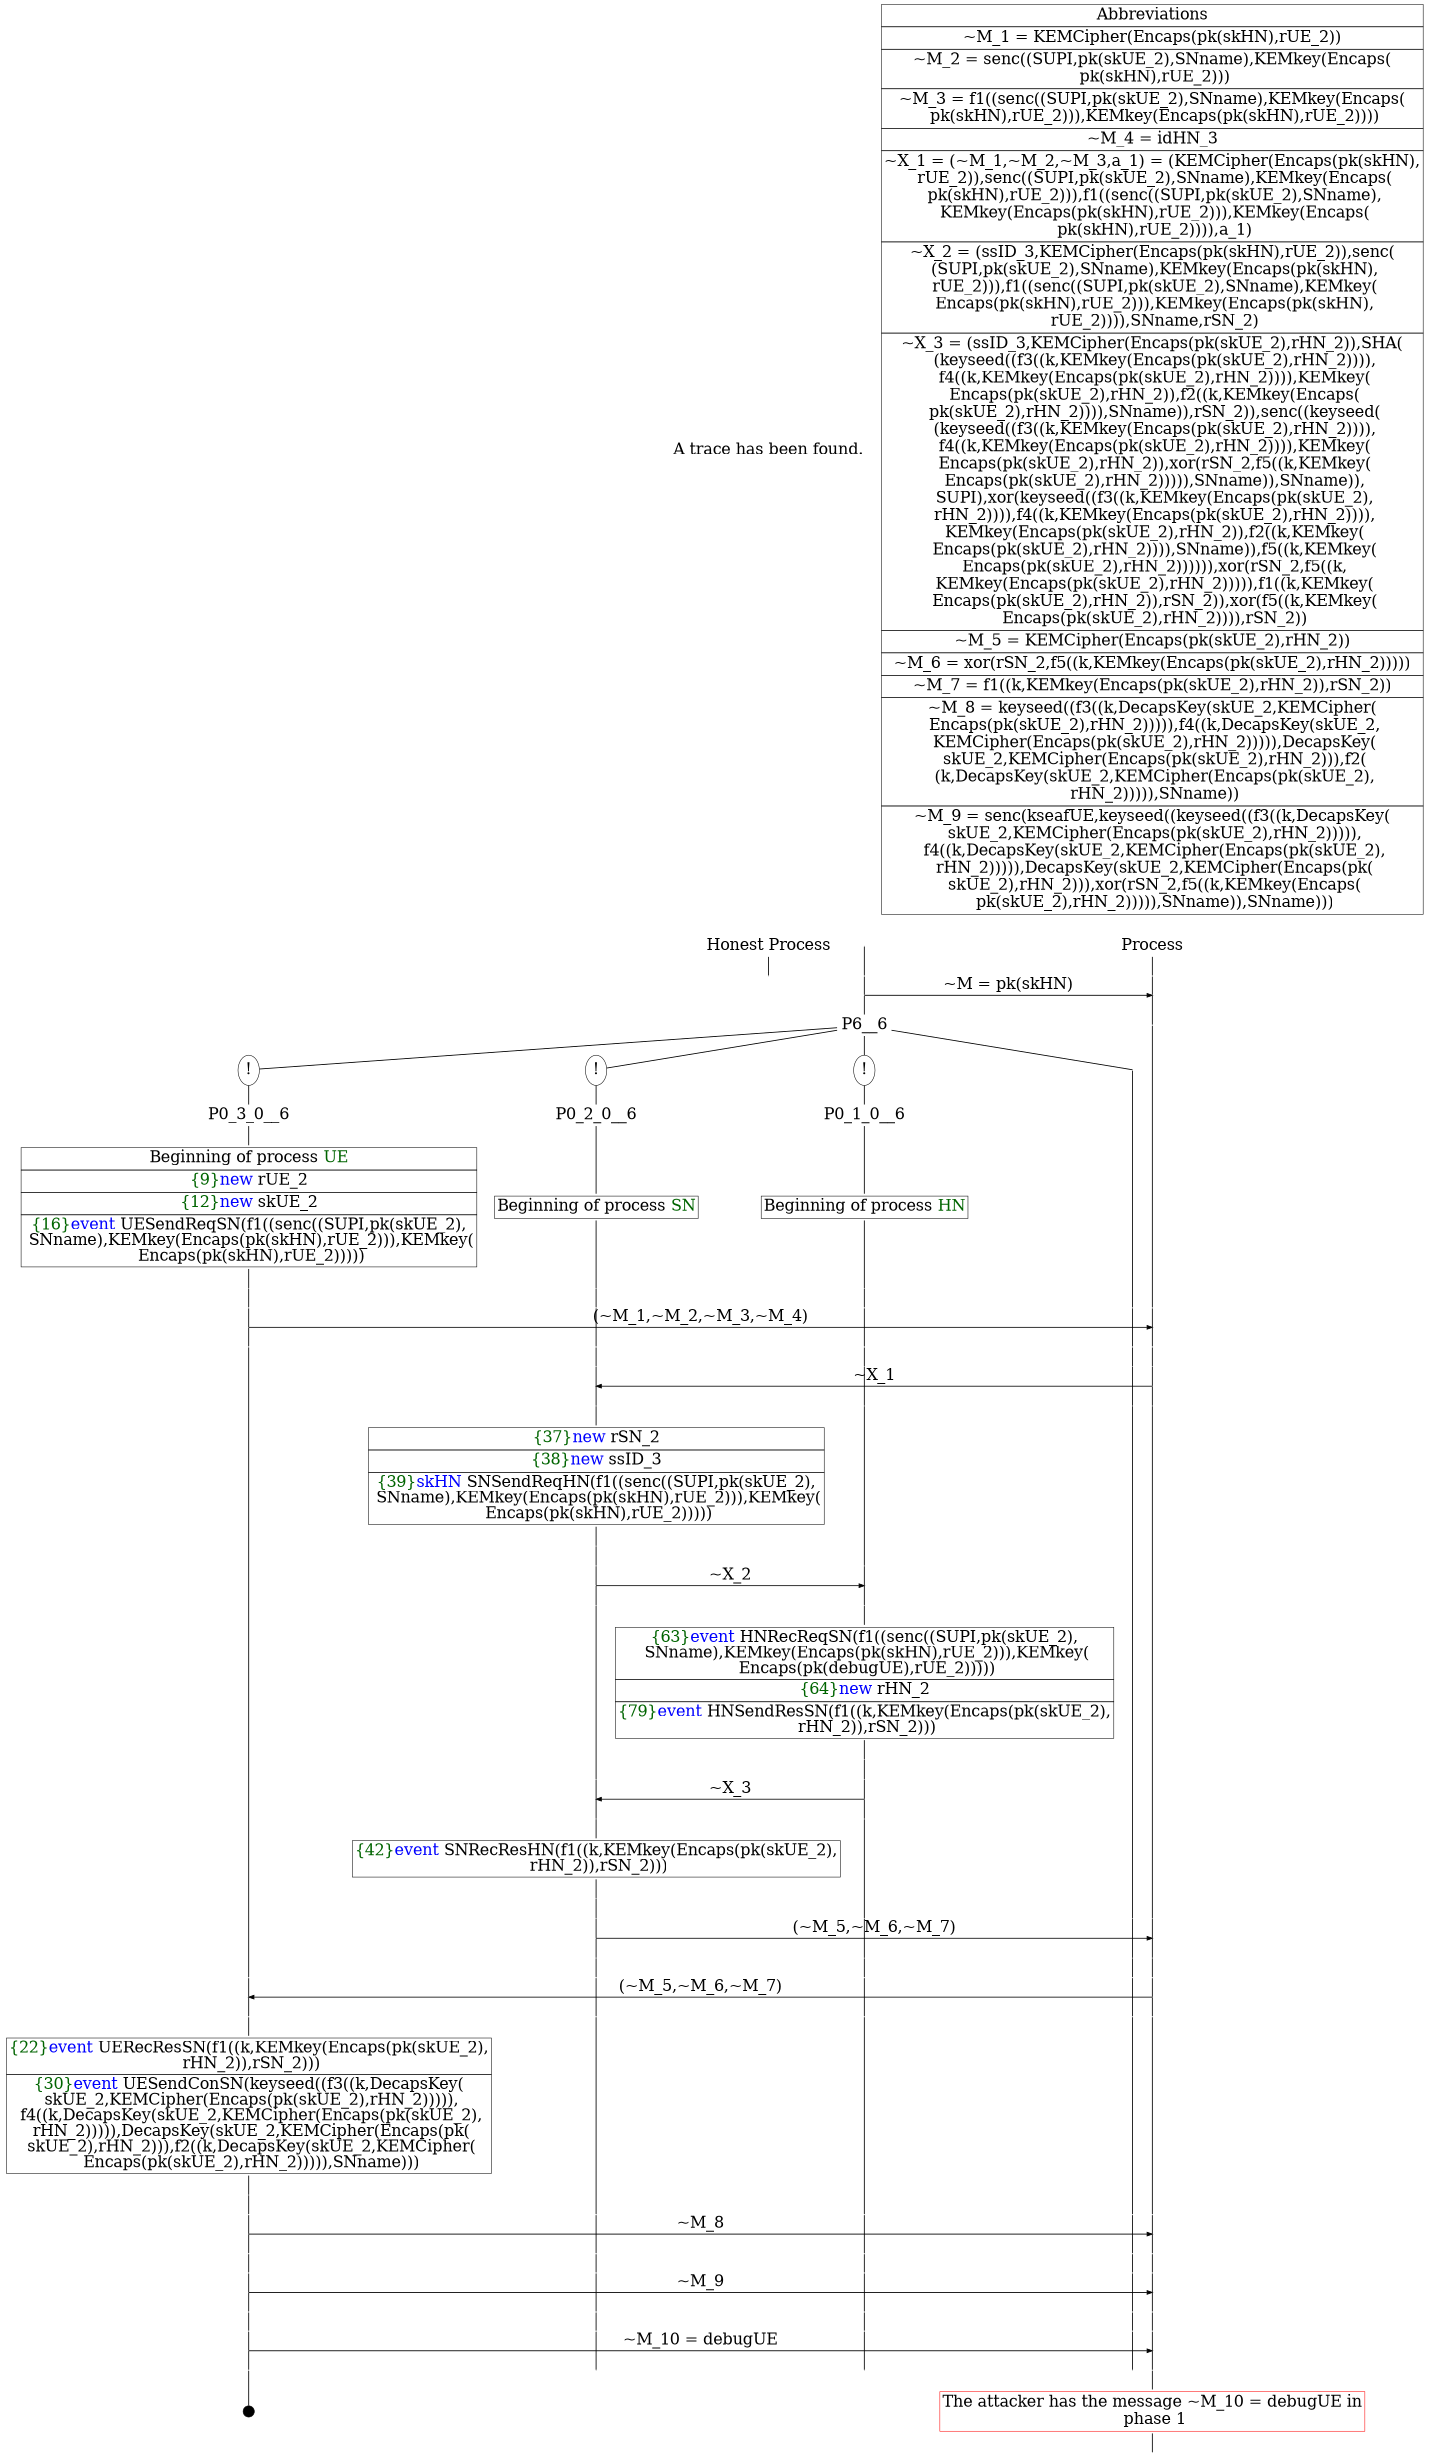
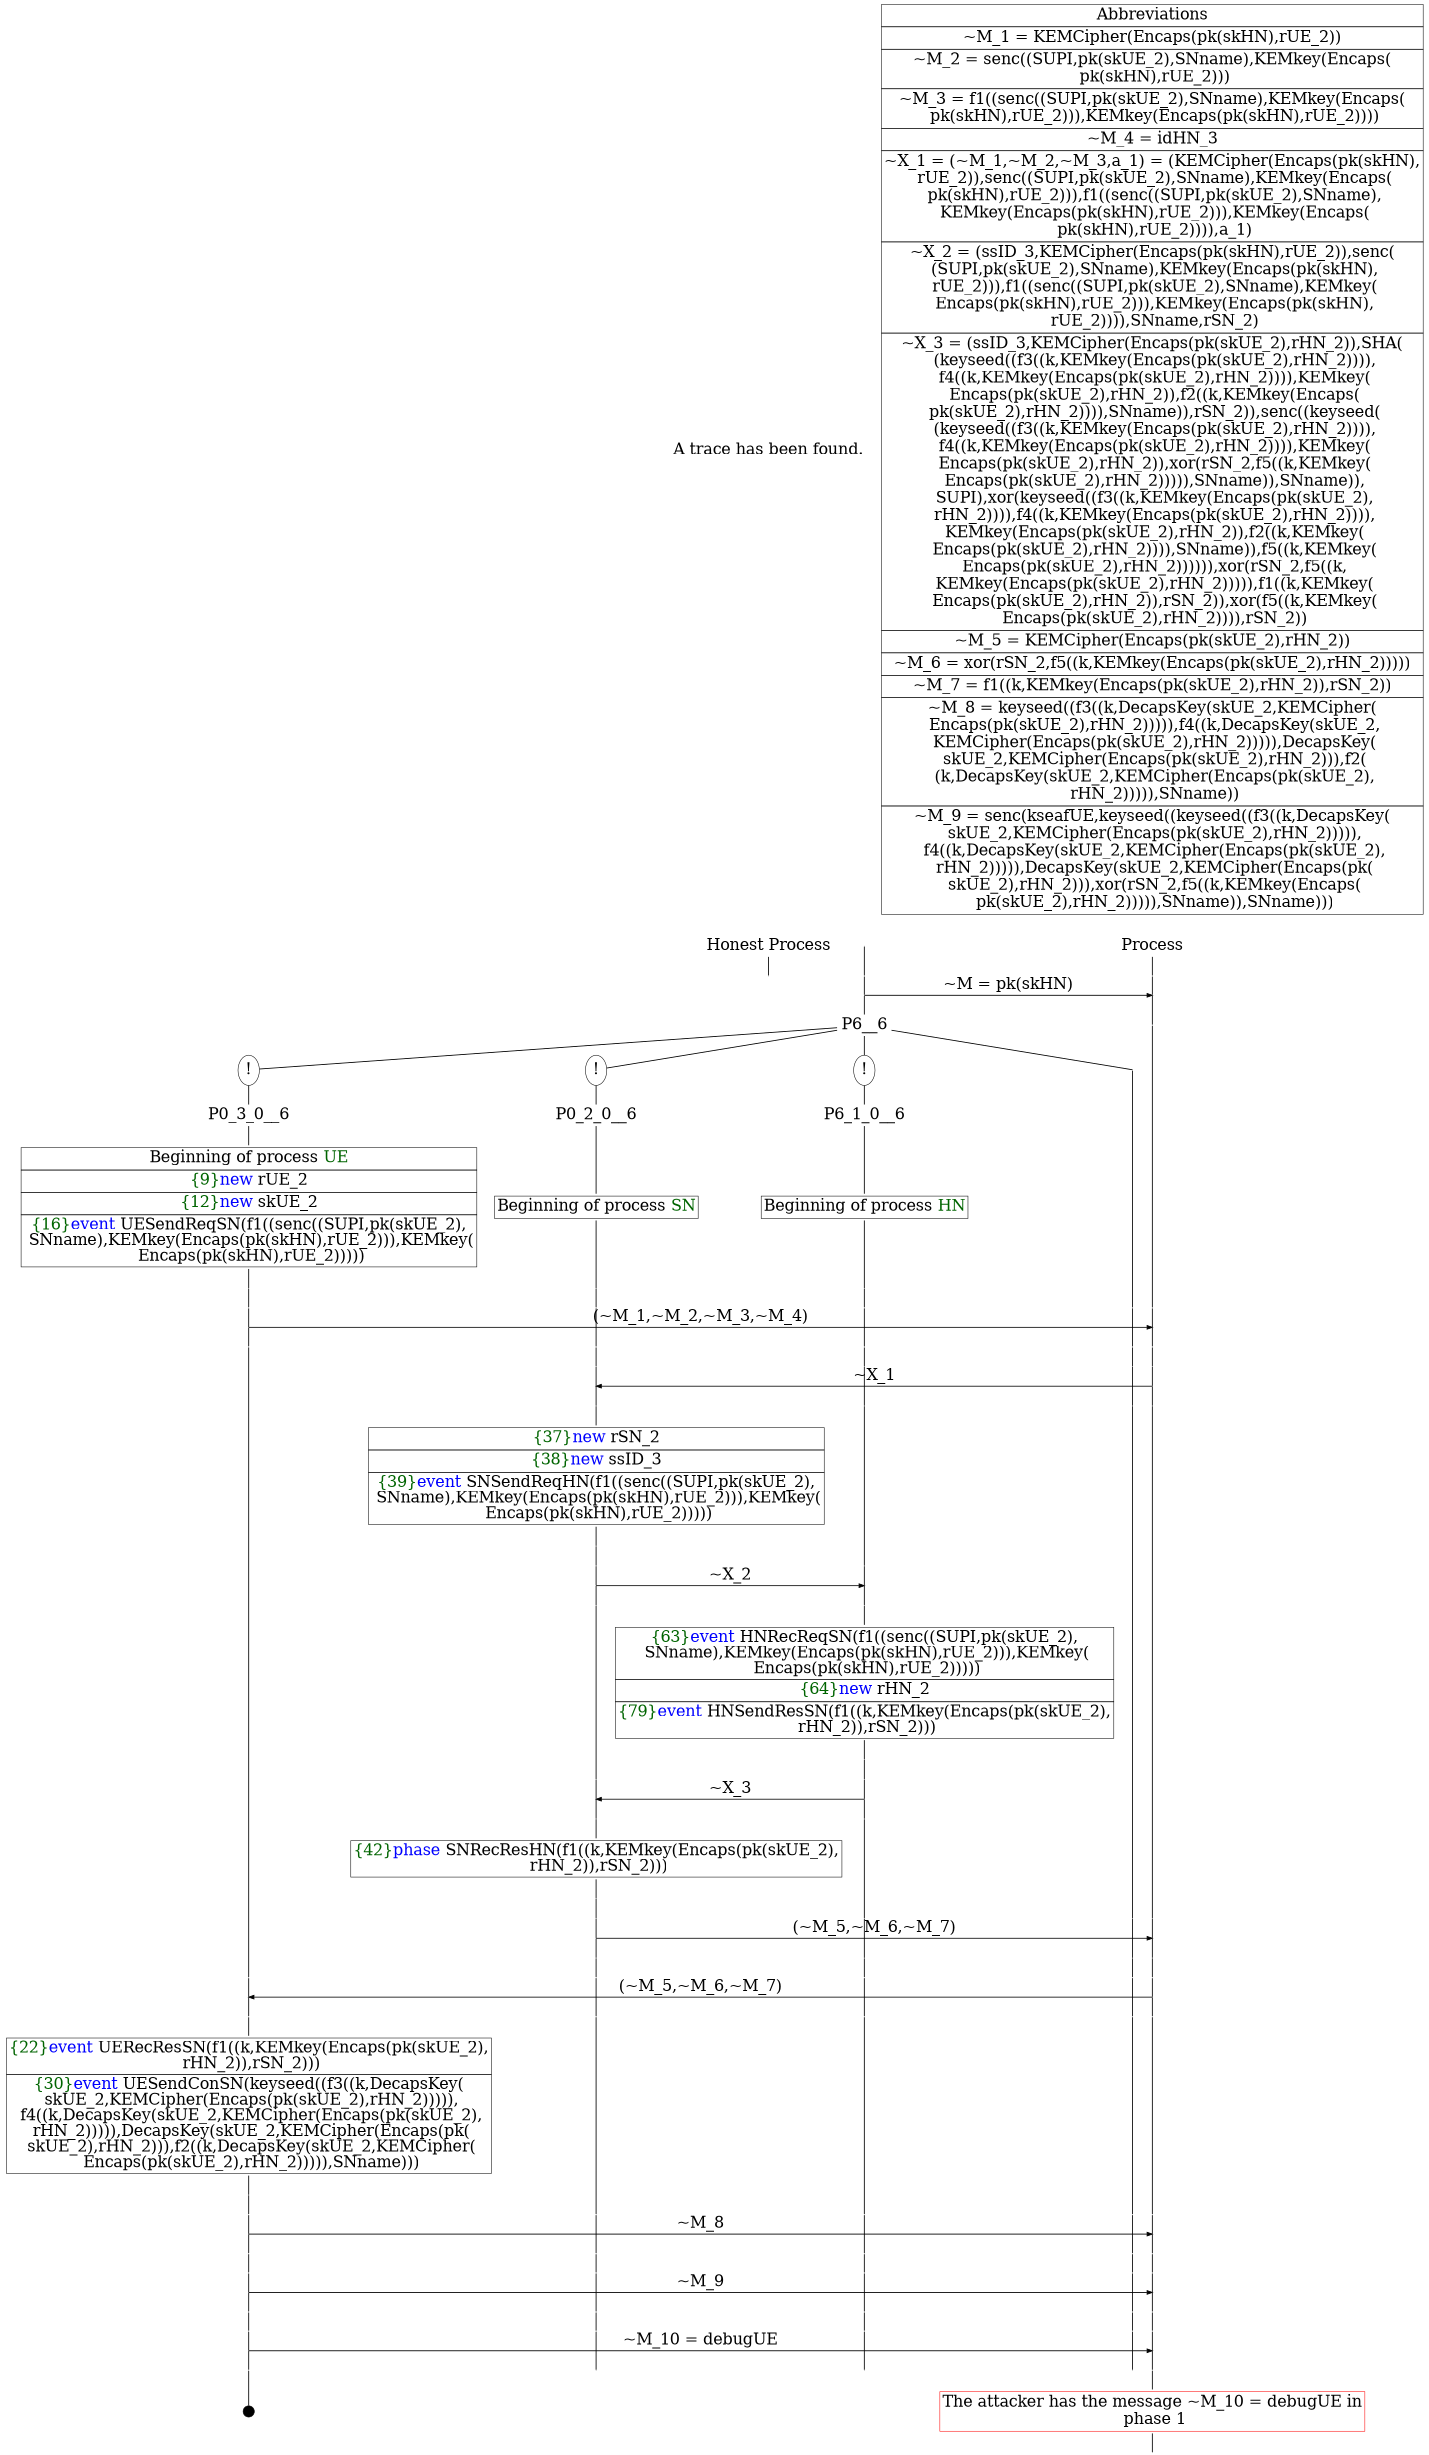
(864, 1115) -> (864, 1115)
(439, 1482) -> (439, 1482)
(865, 1668) -> (865, 1668)
(417, 1851) -> (417, 1851)
